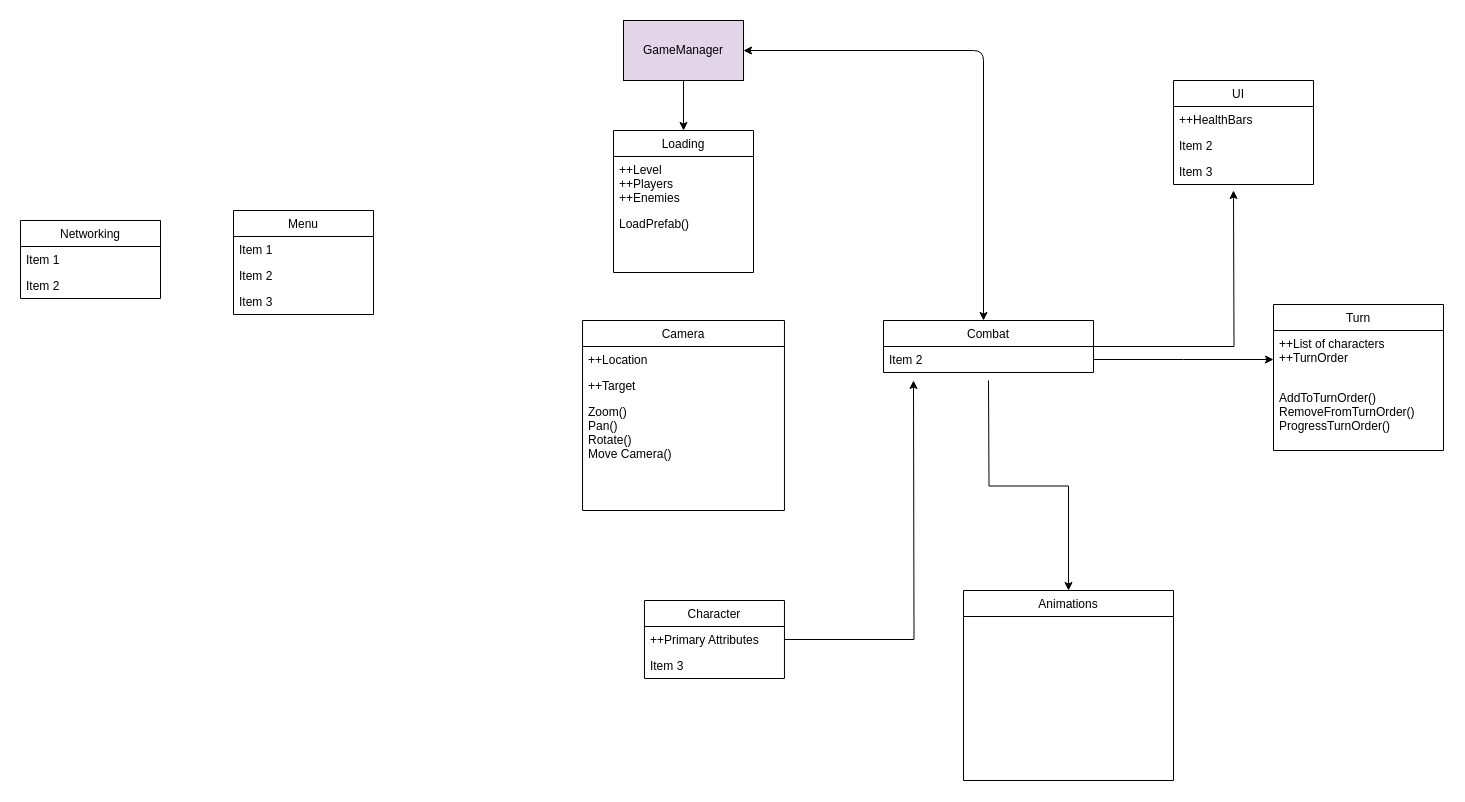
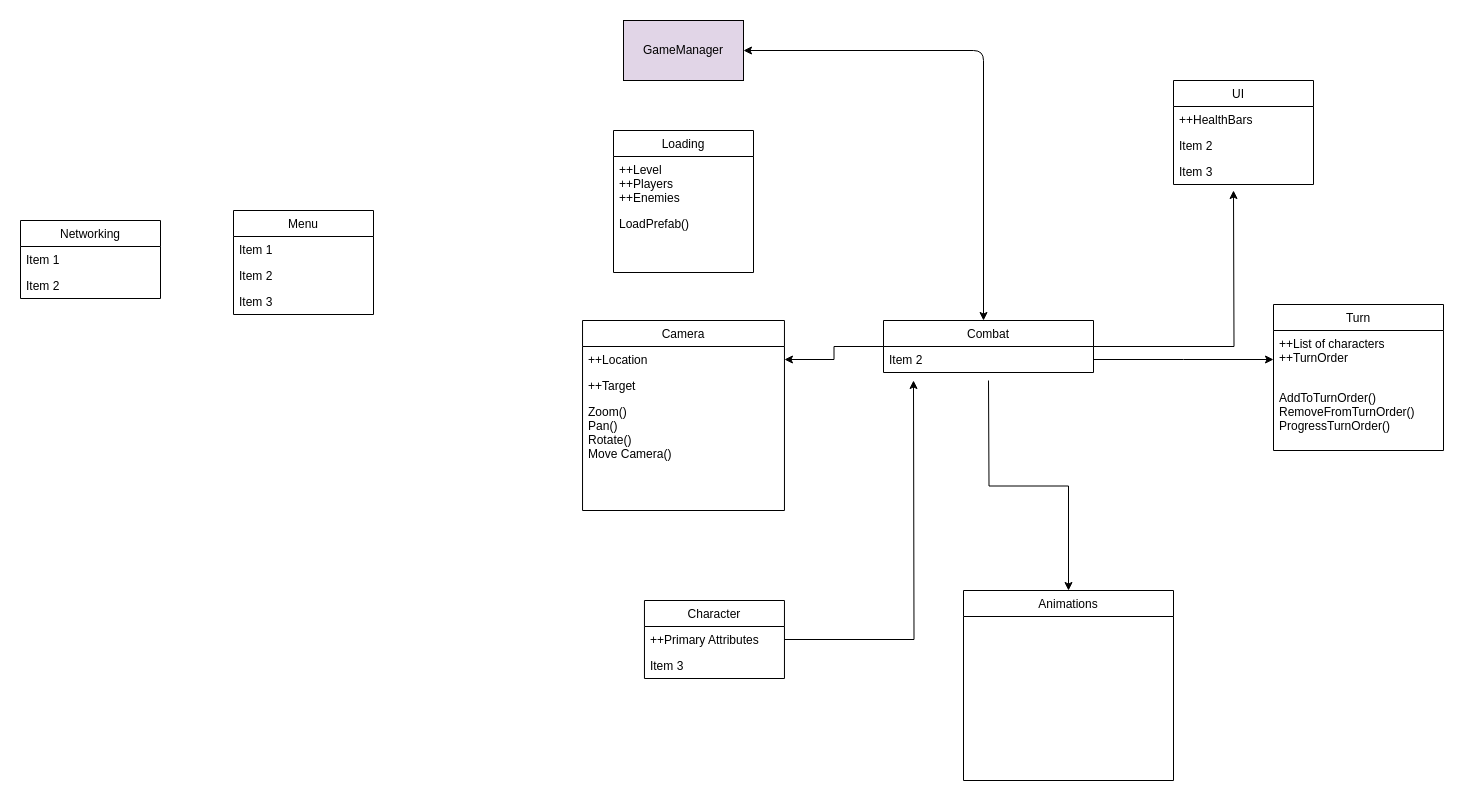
(684, 102) -> none
none -> (834, 351)
